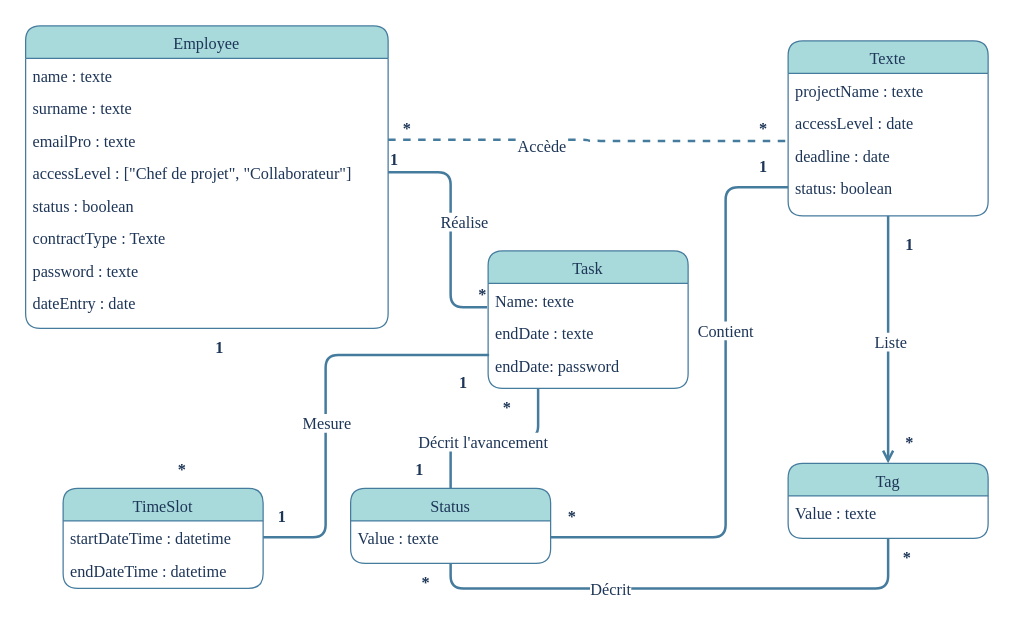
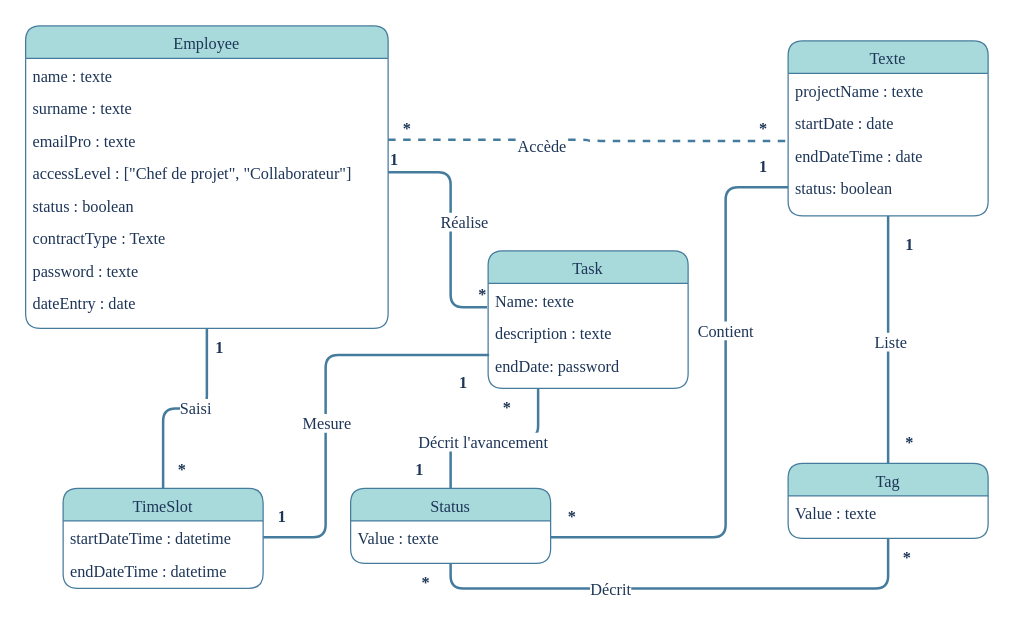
(868, 123) -> (861, 123)
(853, 156) -> (868, 156)
(557, 333) -> (571, 333)
none -> (184, 408)
(888, 454) -> (888, 457)
